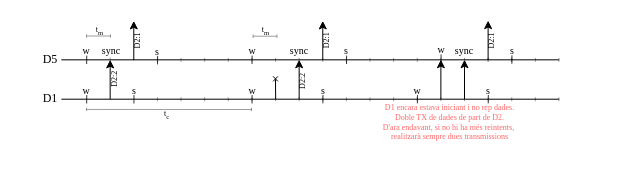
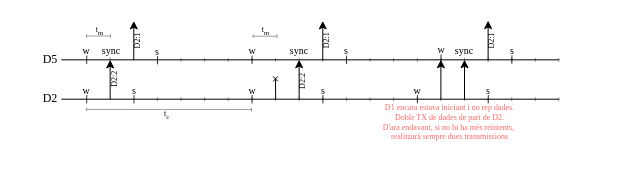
(51, 99) -> (51, 99)
